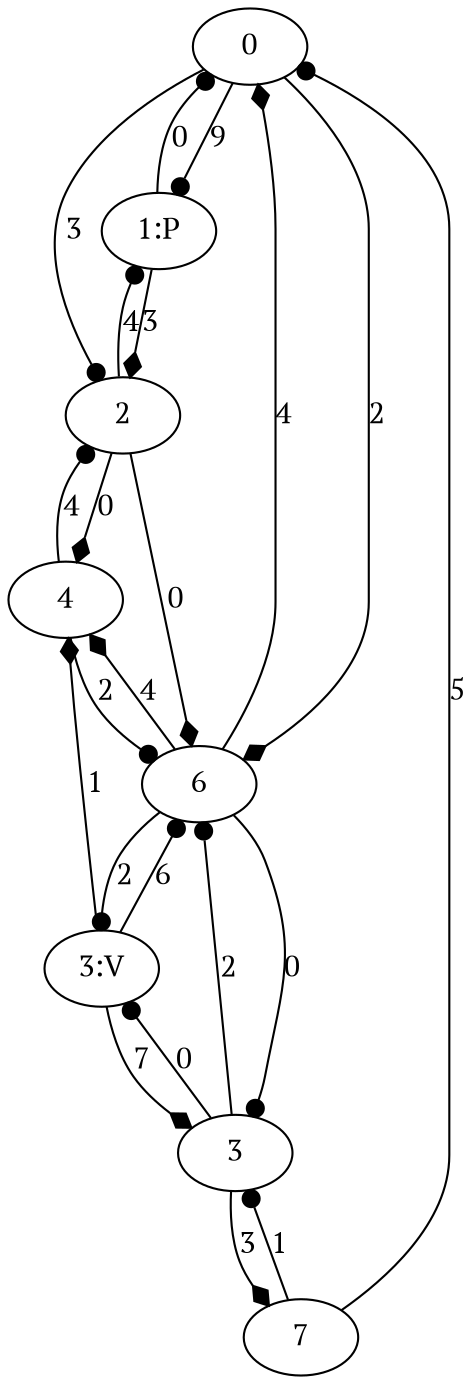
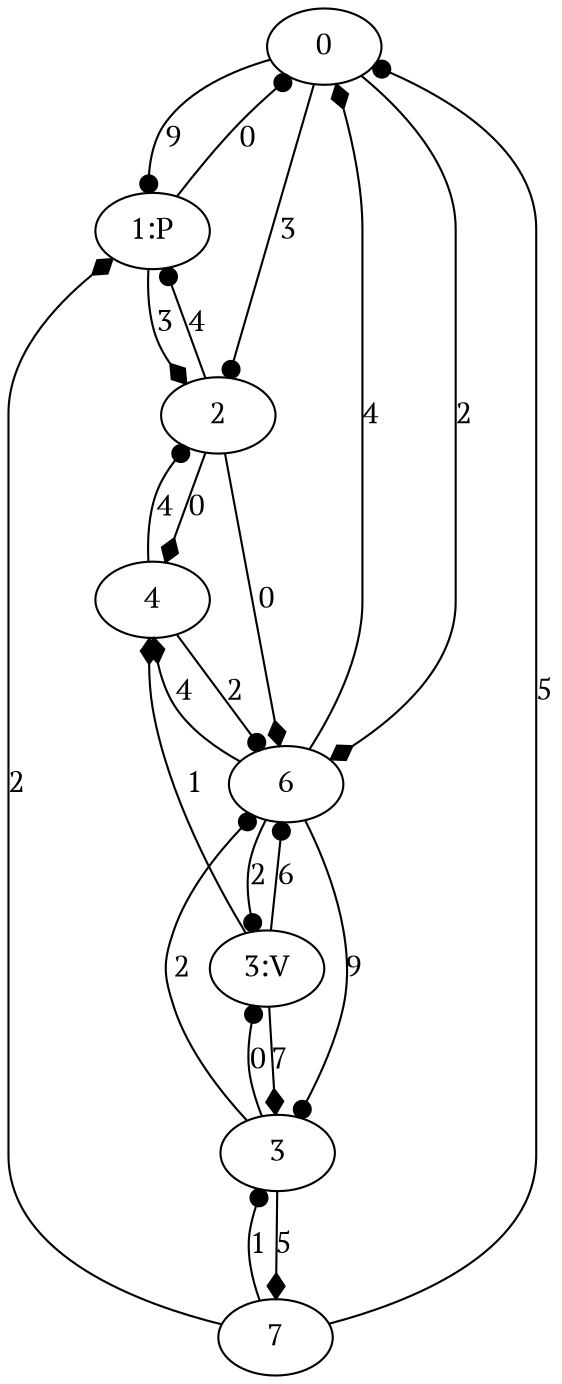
none -> (8, 847)
(292, 969) -> (354, 969)
(248, 1245) -> (284, 1245)
